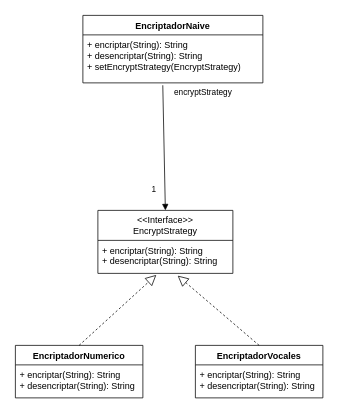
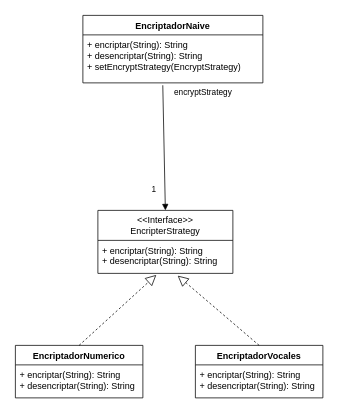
(165, 225) -> (165, 225)
